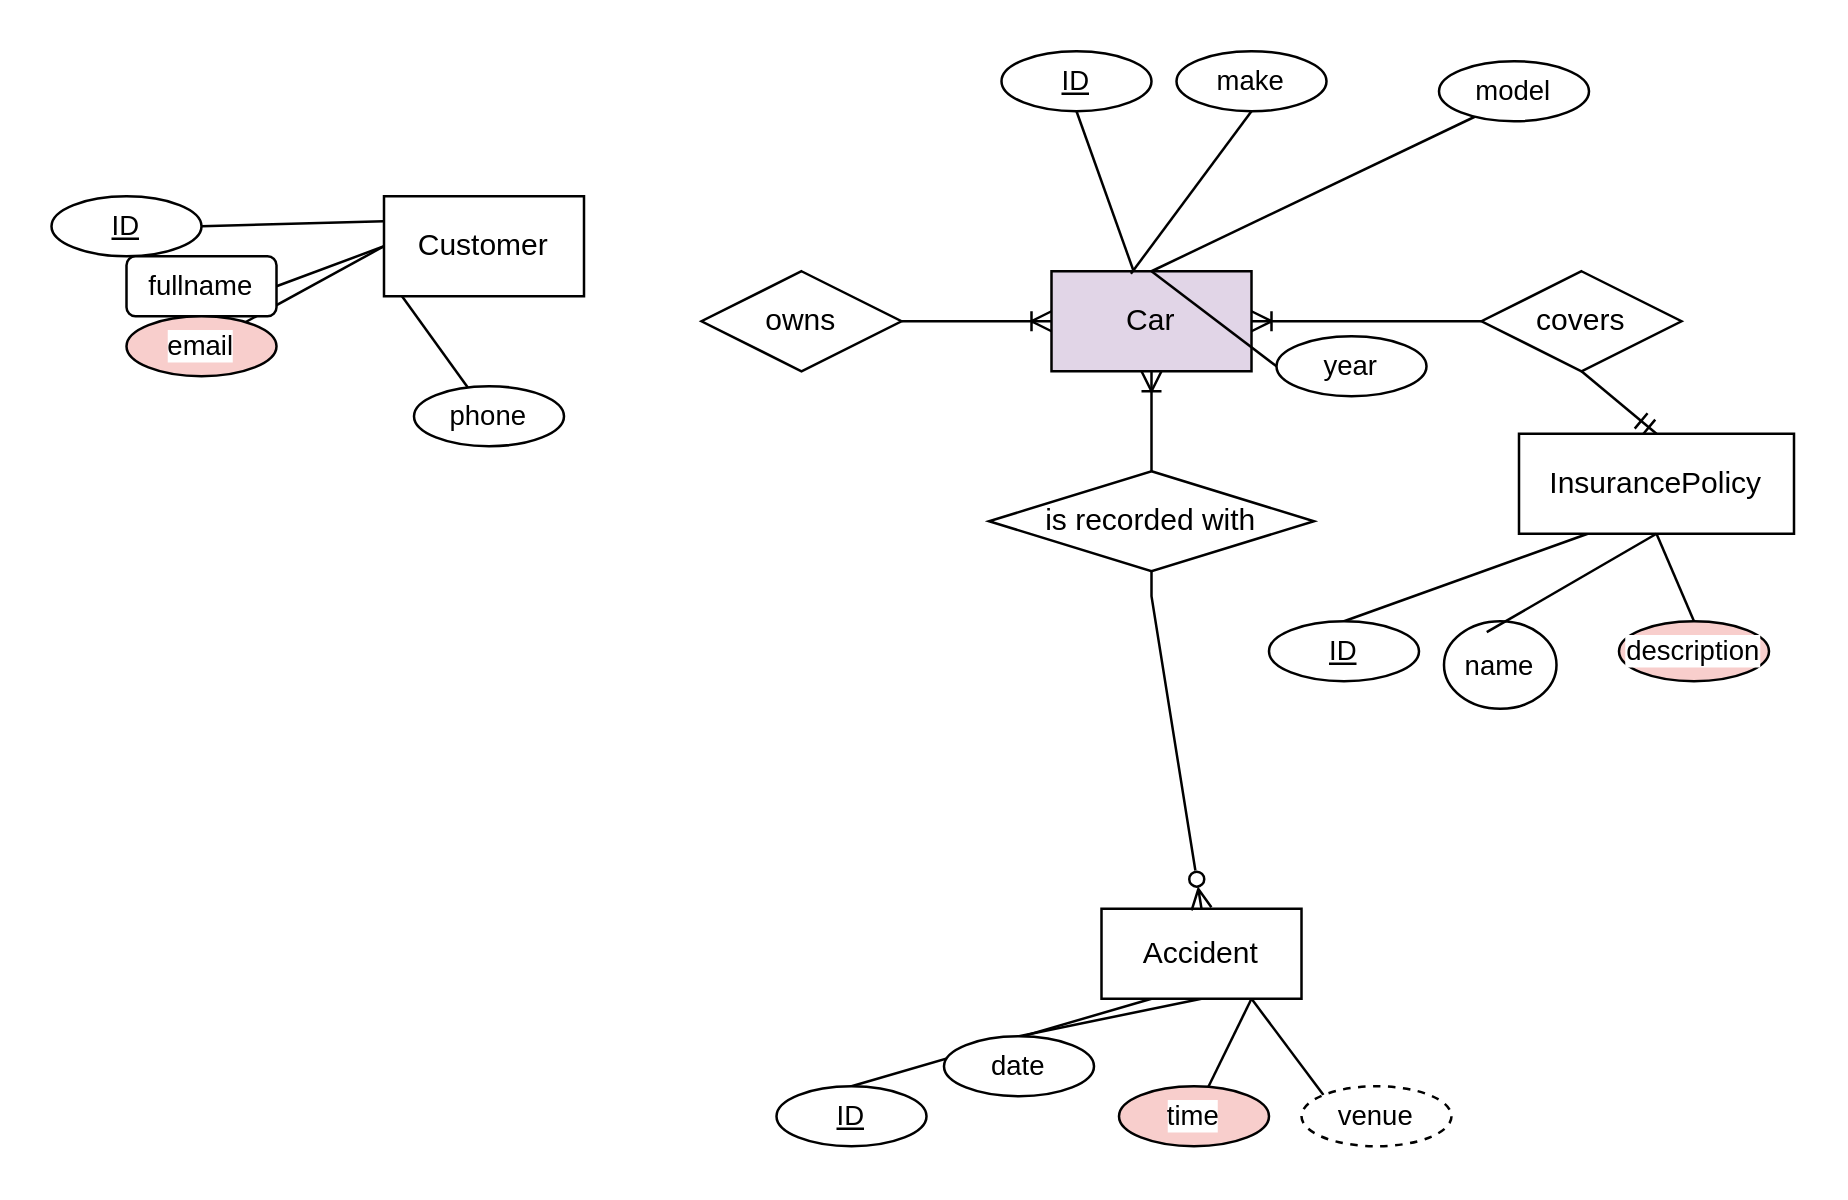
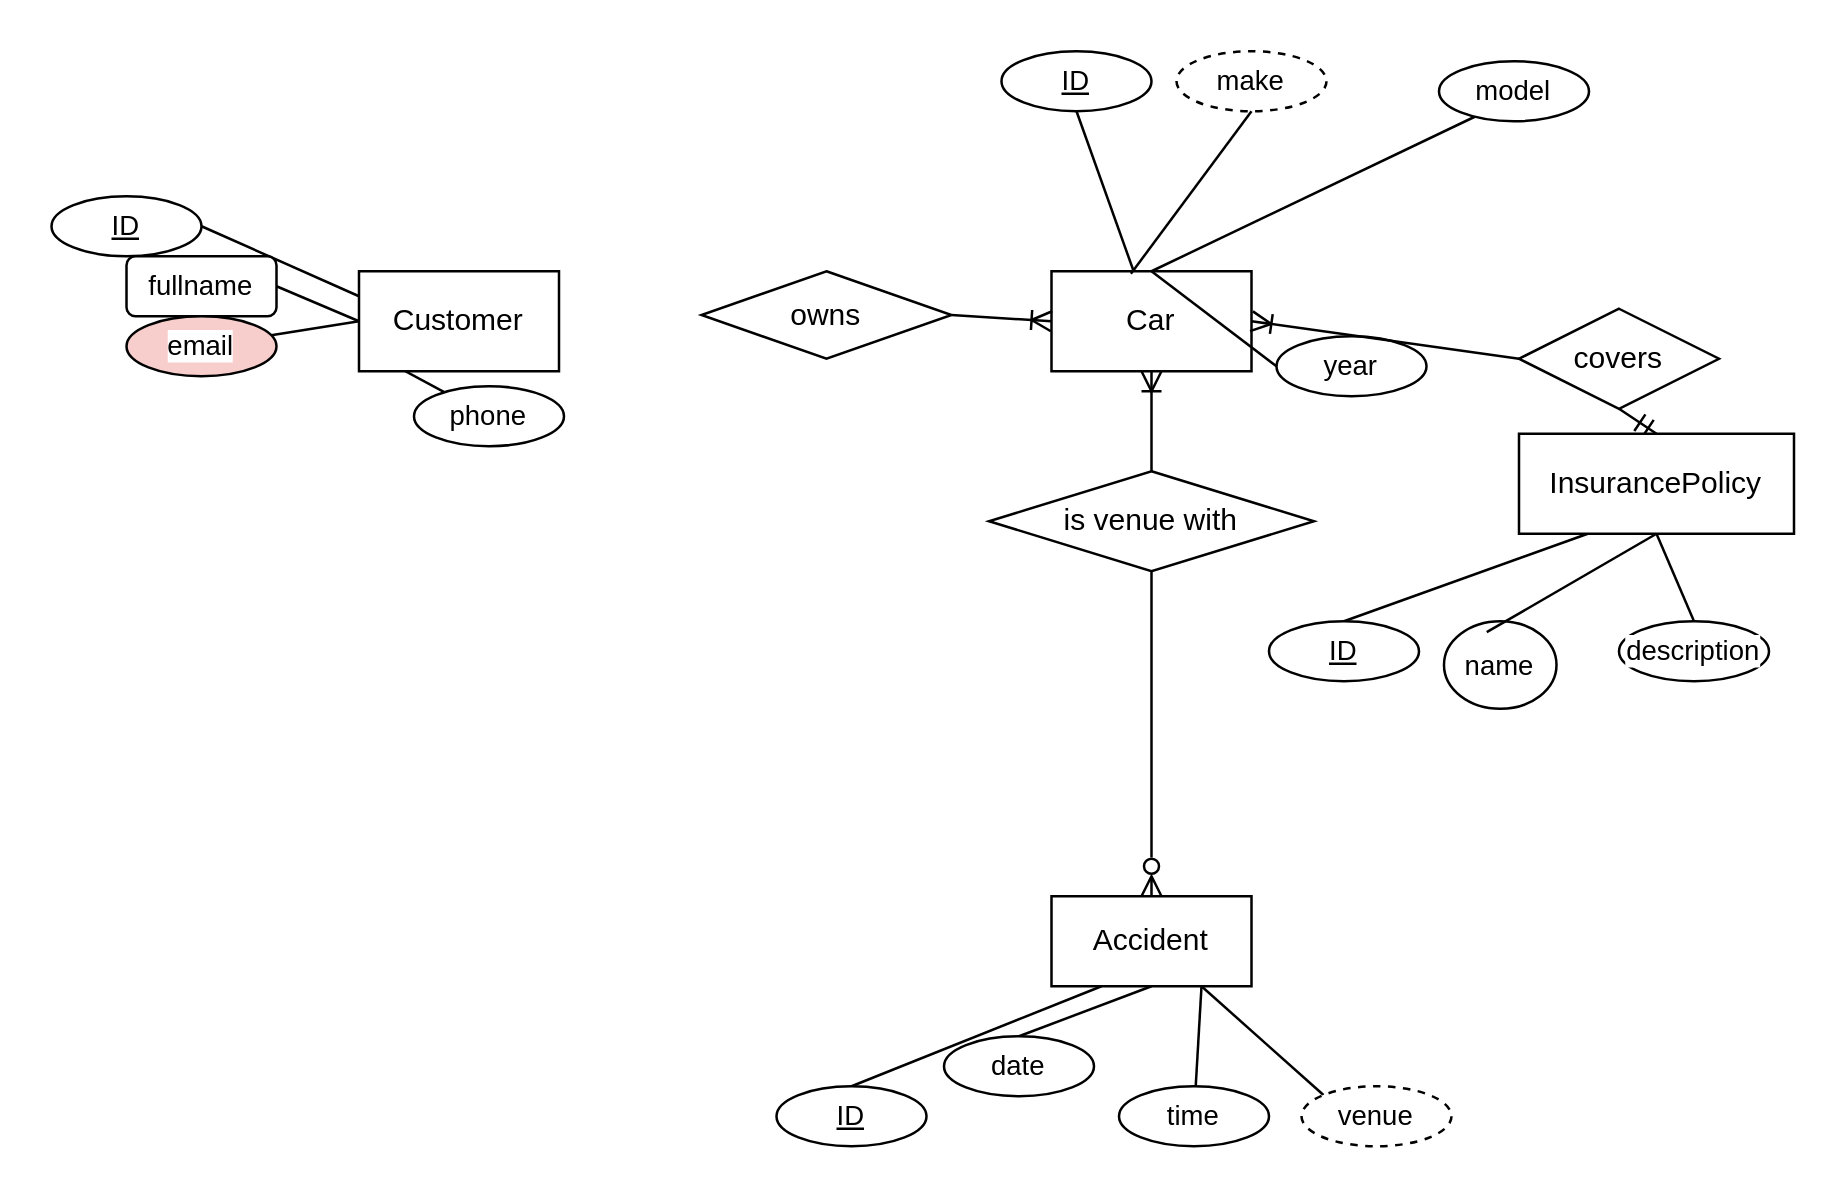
(1251, 81) -> (1251, 81)
(484, 246) -> (459, 321)
(801, 321) -> (826, 315)
(1151, 321) -> (1151, 321)
(1581, 321) -> (1619, 359)
(1151, 521) -> (1151, 521)
(1694, 651) -> (1694, 651)
(1201, 954) -> (1151, 941)
(1194, 1116) -> (1194, 1116)
